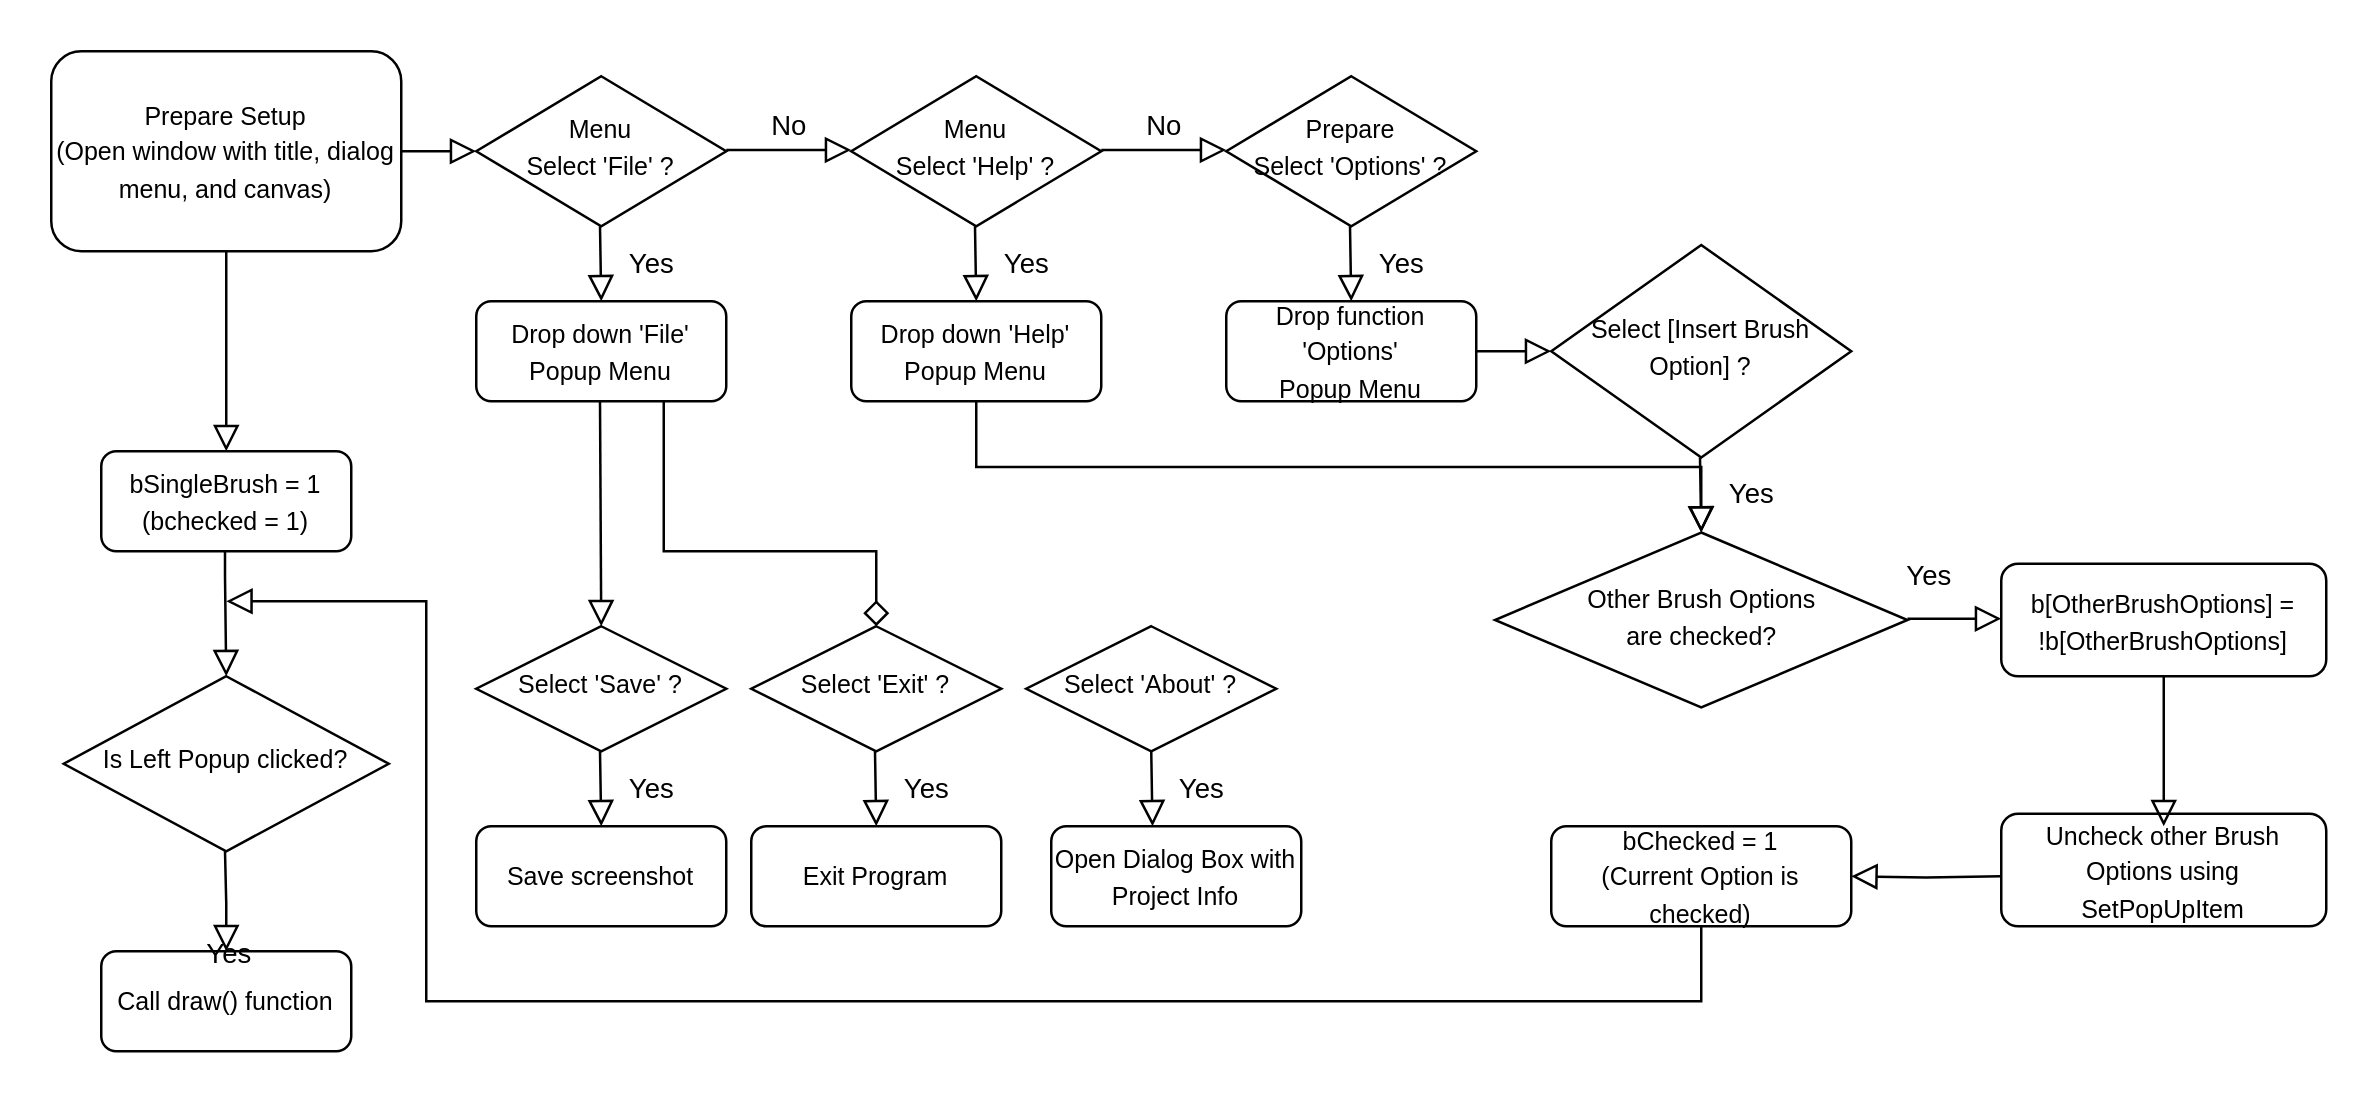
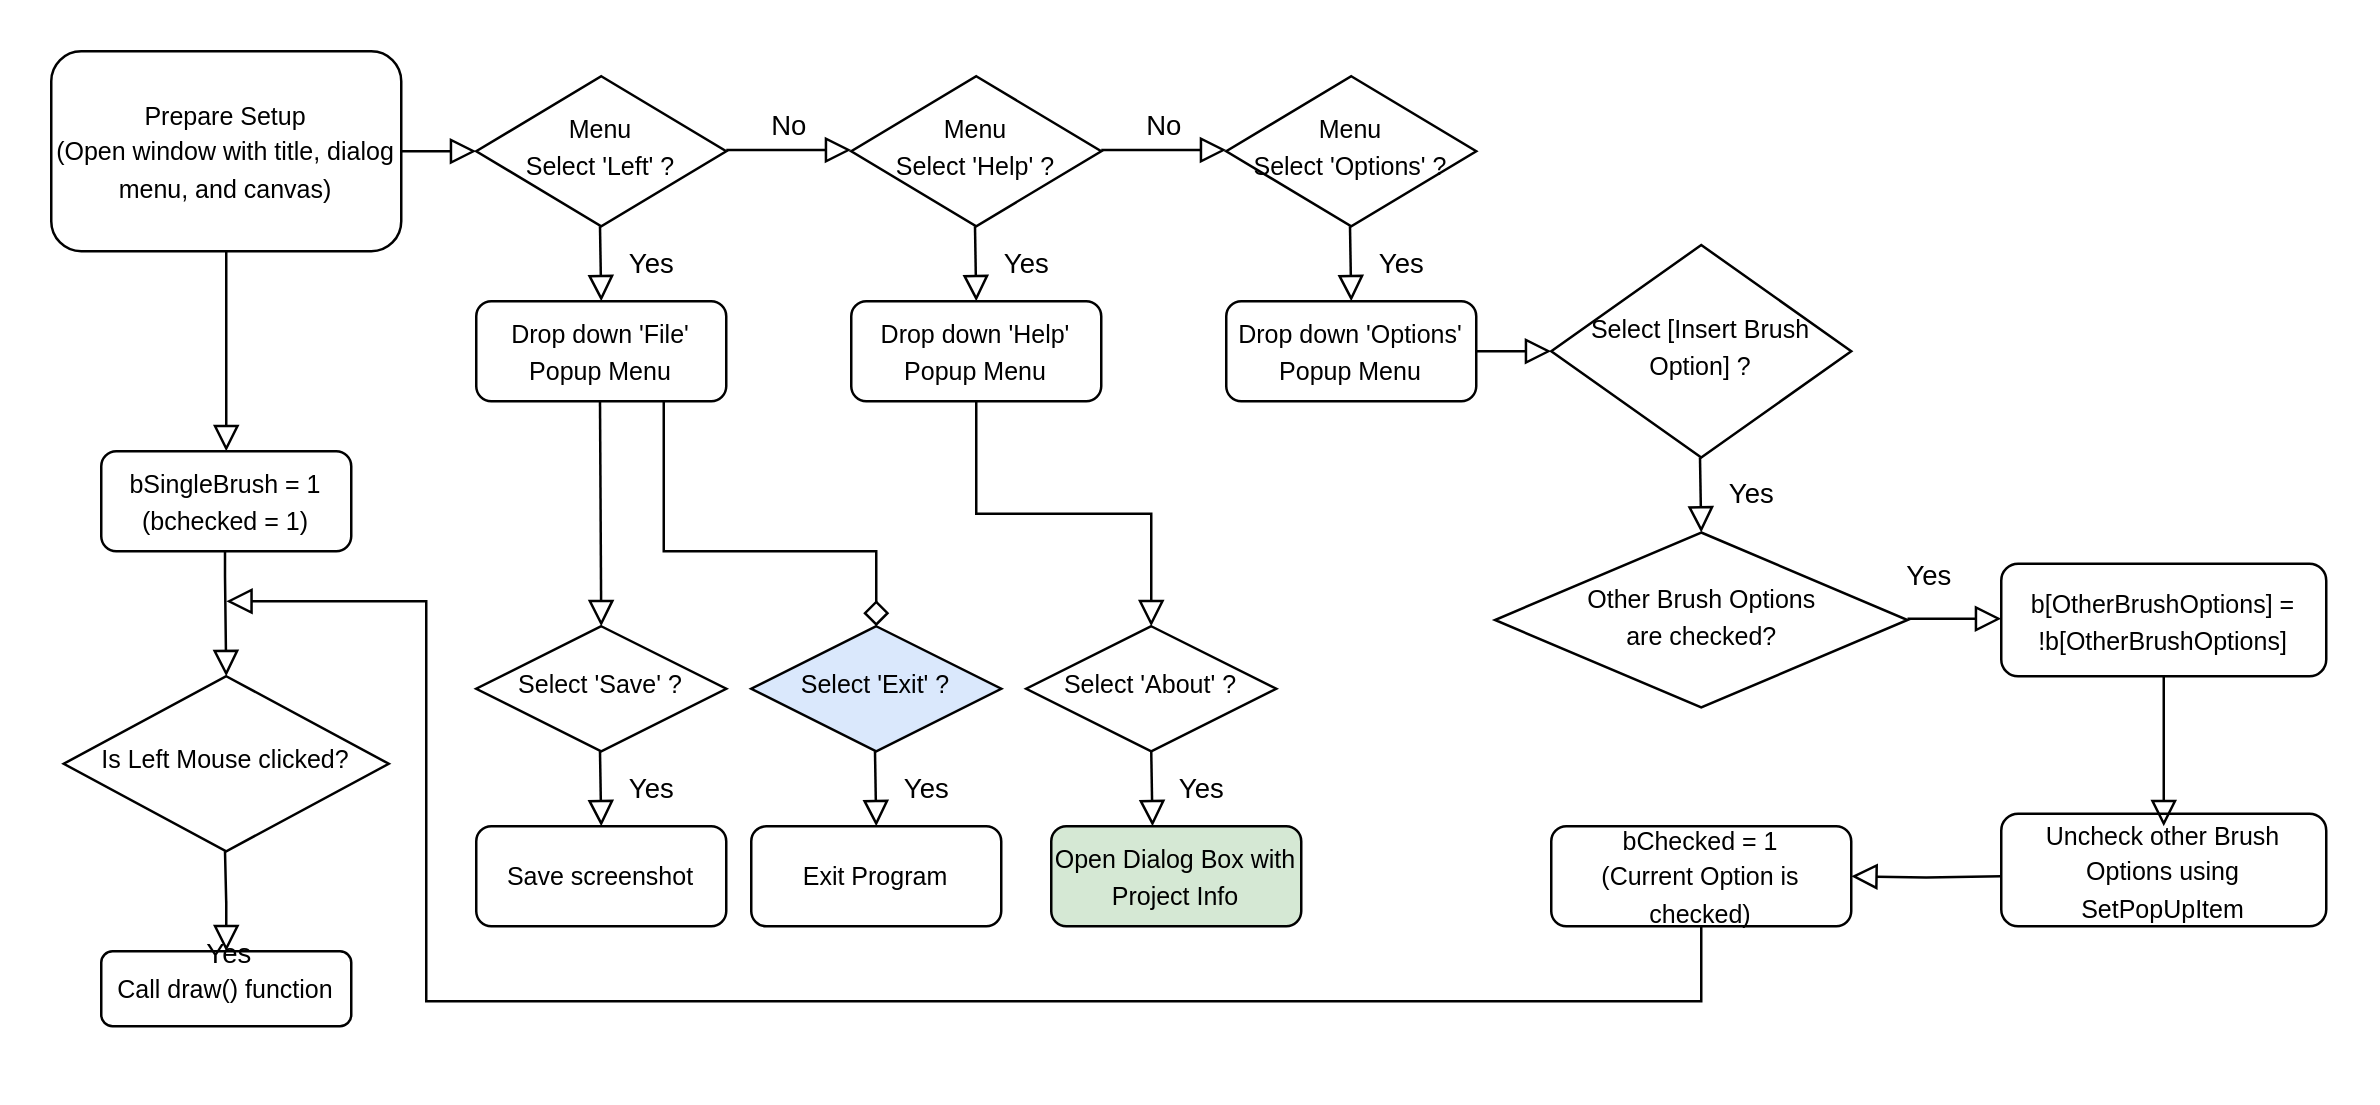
(601, 146) -> (601, 146)
(1351, 146) -> (1351, 146)
(1351, 351) -> (1351, 351)
(1334, 467) -> (1082, 514)
(876, 689) -> (876, 689)
(226, 759) -> (226, 759)
(1176, 876) -> (1176, 876)
(226, 1001) -> (226, 989)
